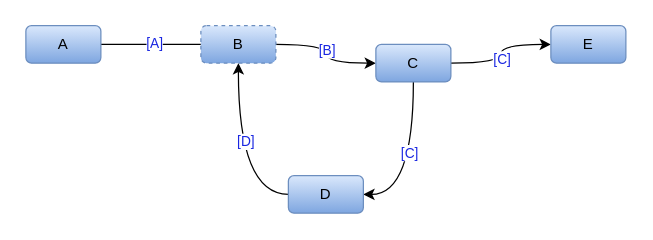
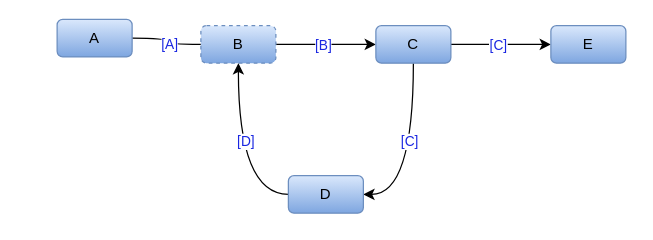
(63, 44) -> (94, 38)
(413, 63) -> (413, 44)
